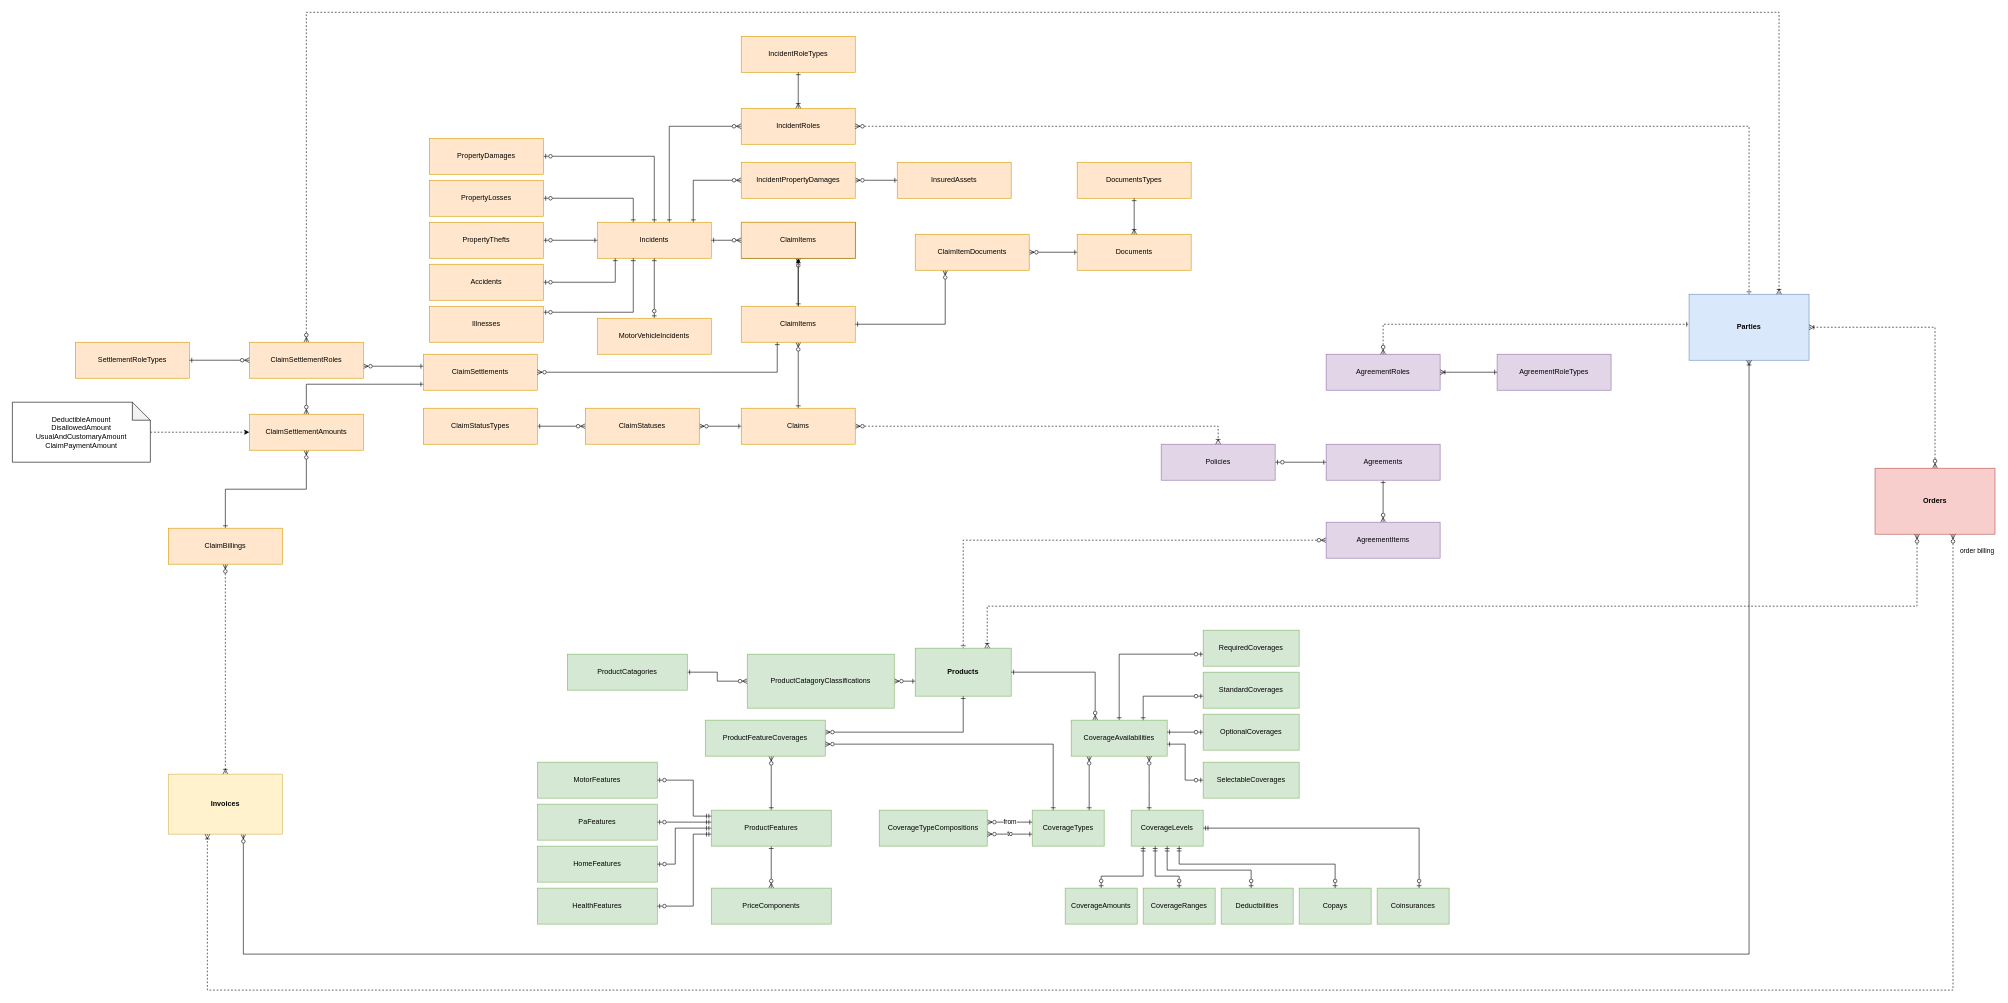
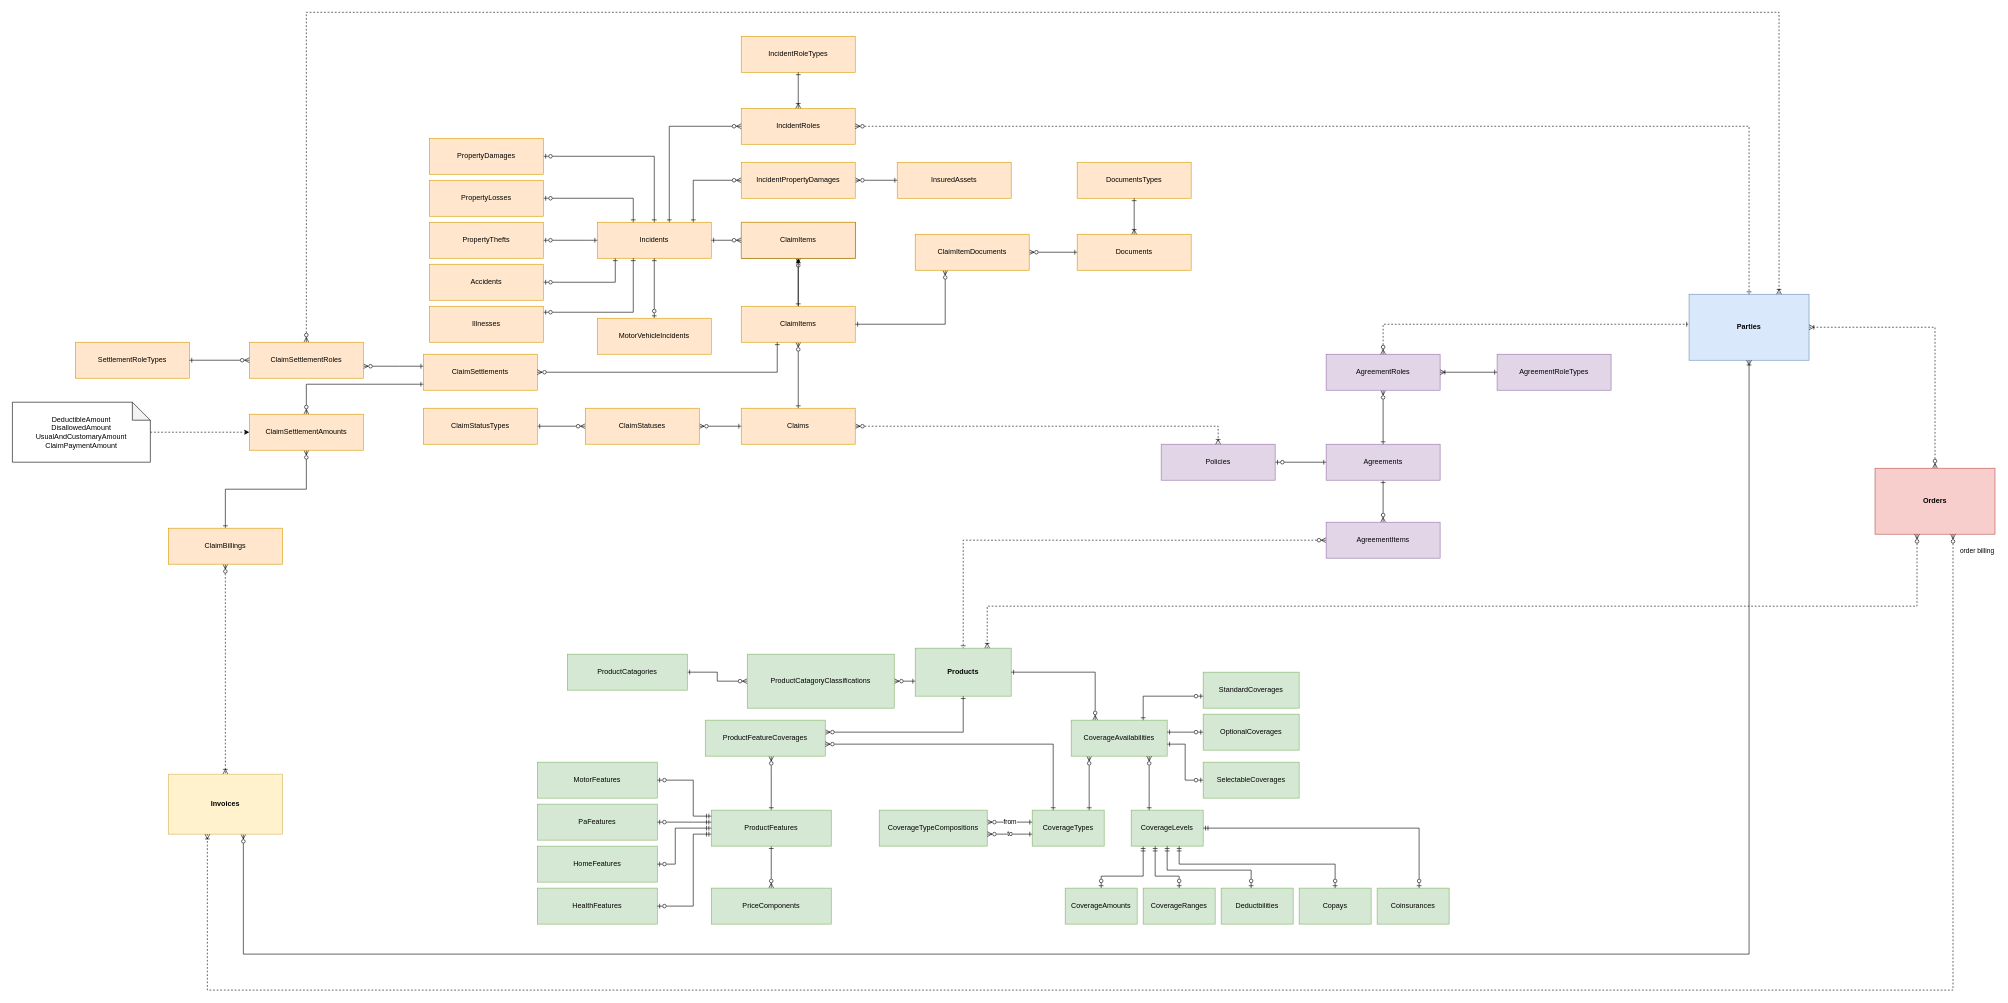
none -> (1383, 422)
(1251, 648) -> none
(1123, 654) -> none
